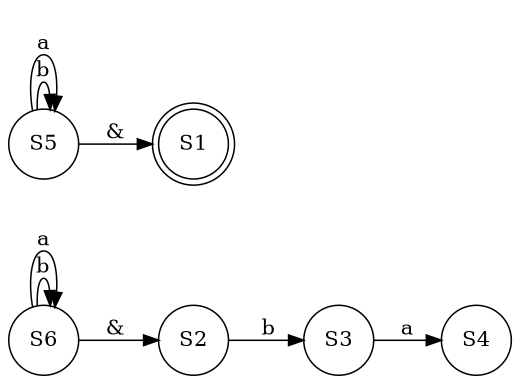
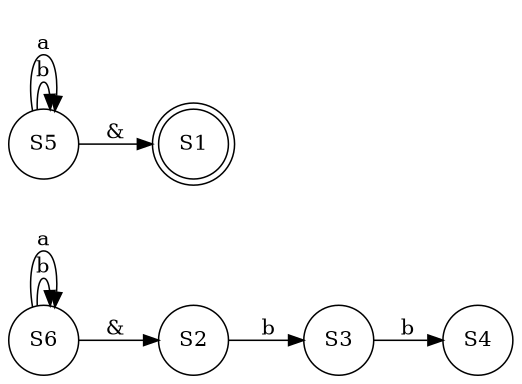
(408, 329) -> (408, 329)
